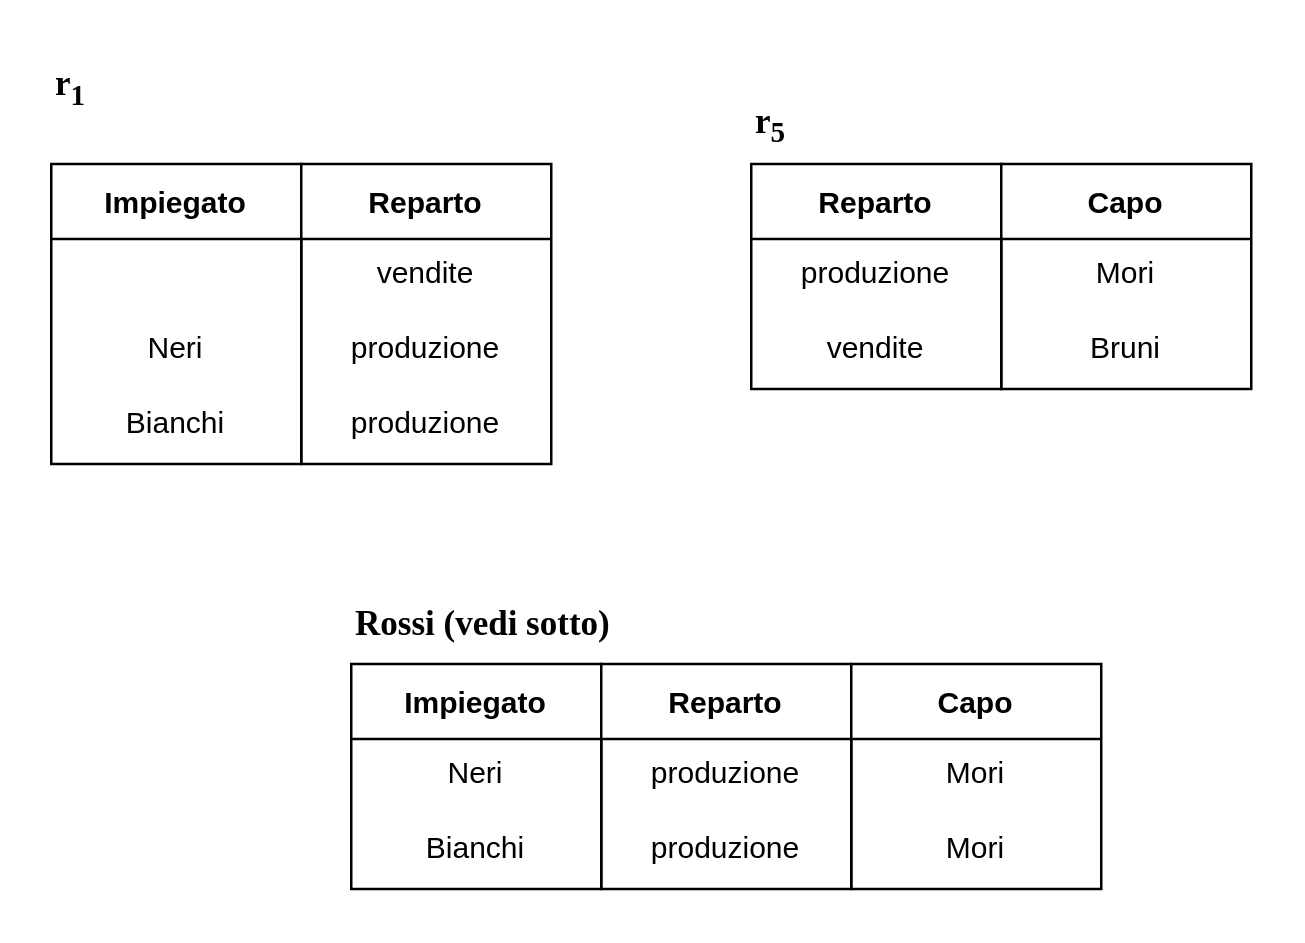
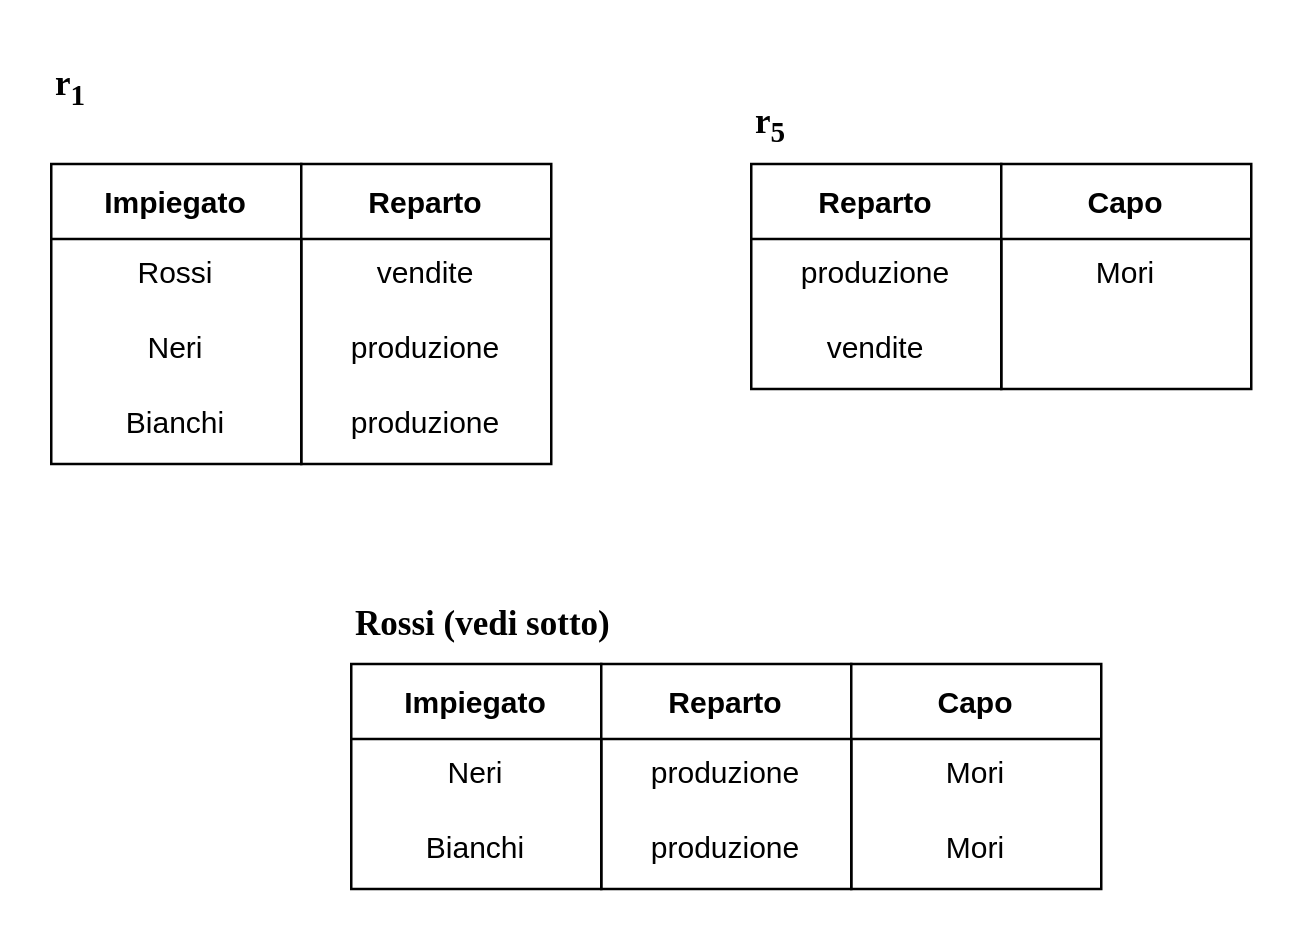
none -> (176, 276)
(1126, 351) -> none
